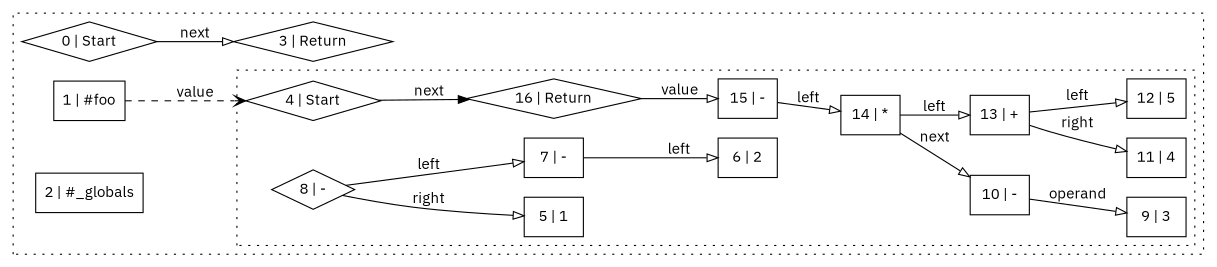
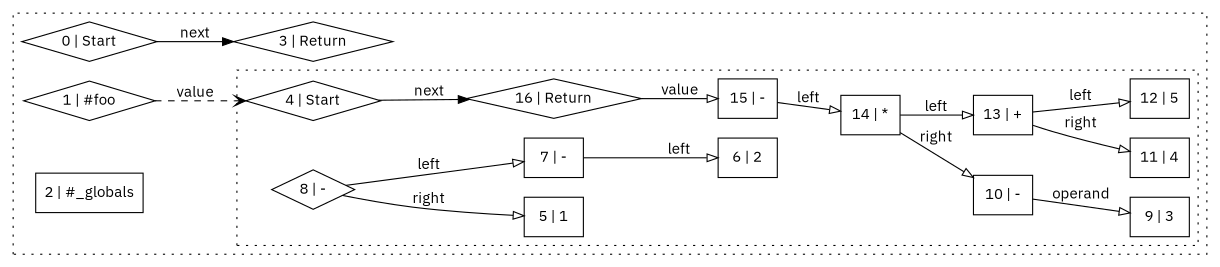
(190, 42) -> (190, 42)
(89, 101) -> (89, 101)
(935, 138) -> (937, 138)
